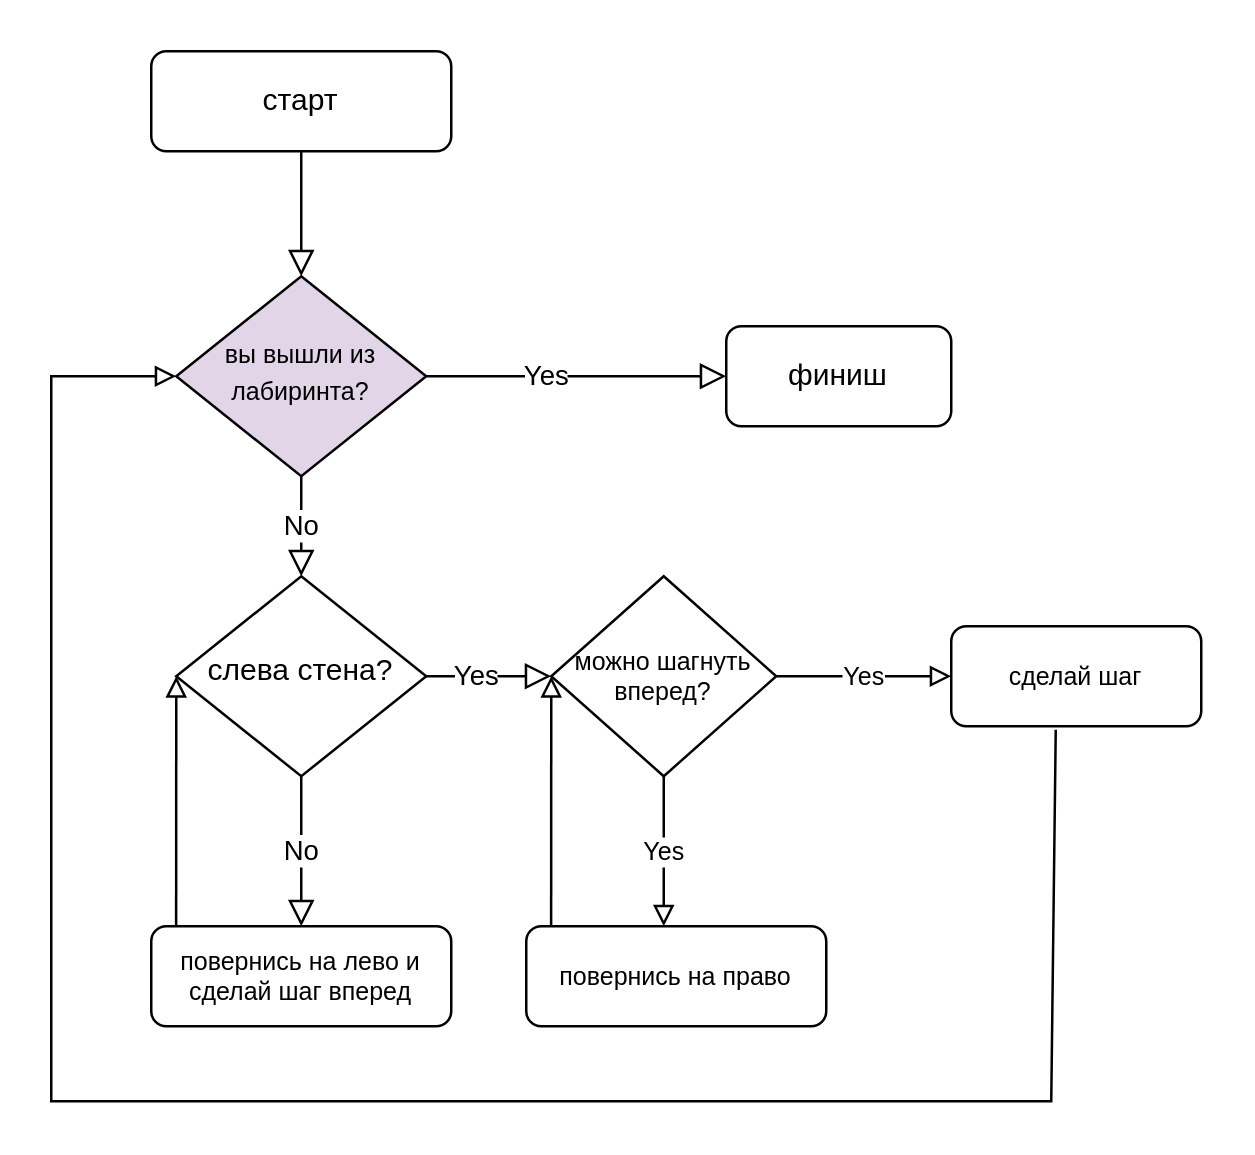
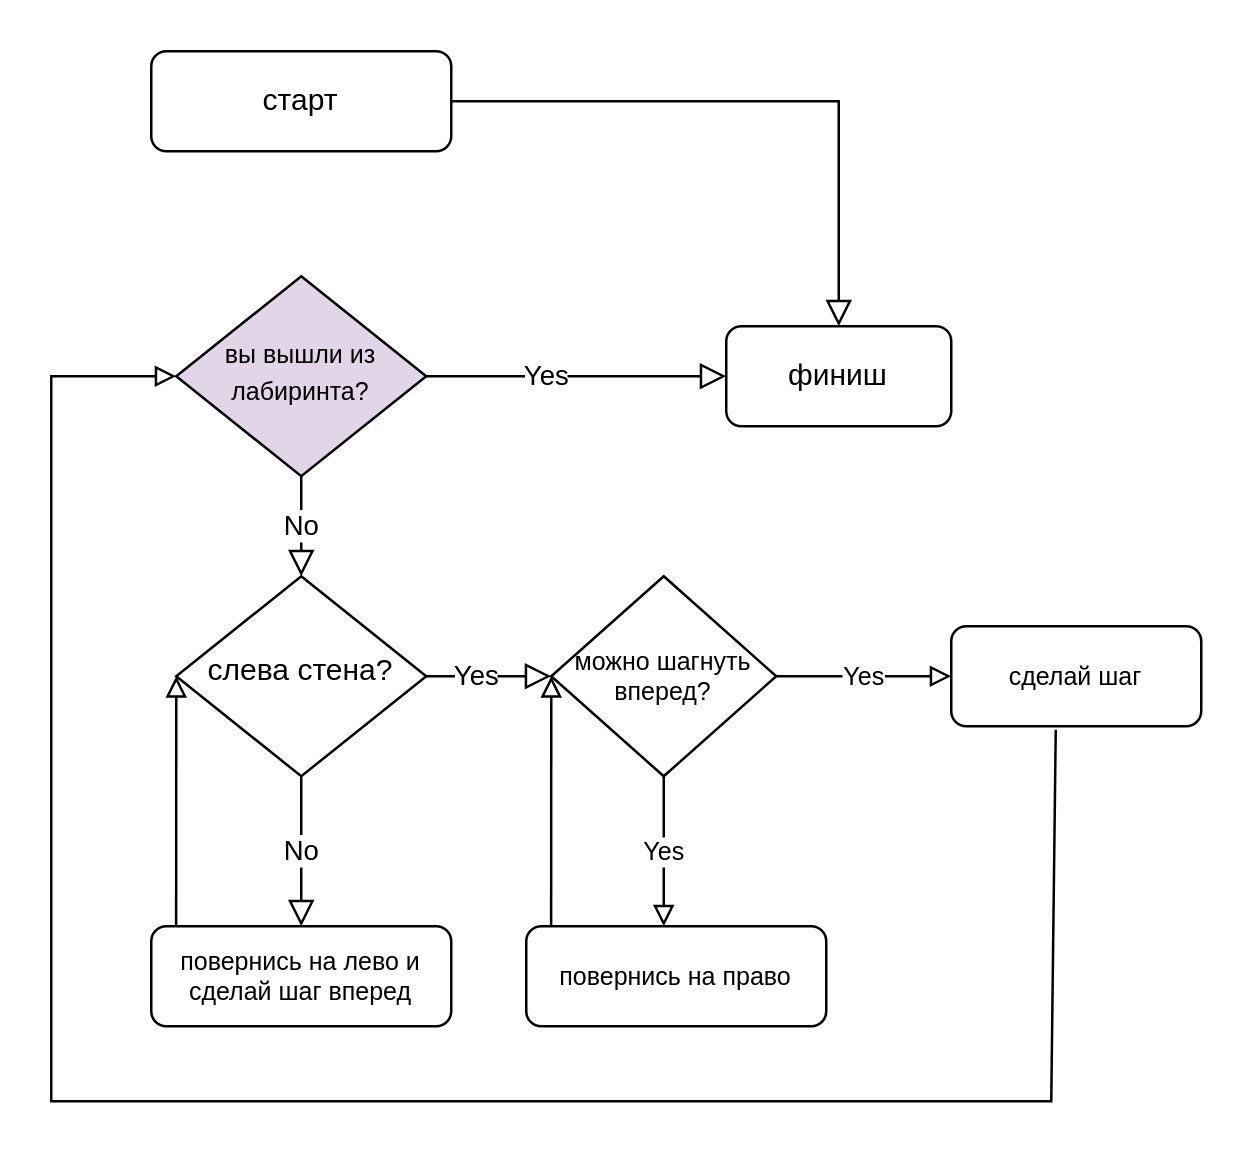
(301, 201) -> (745, 101)
